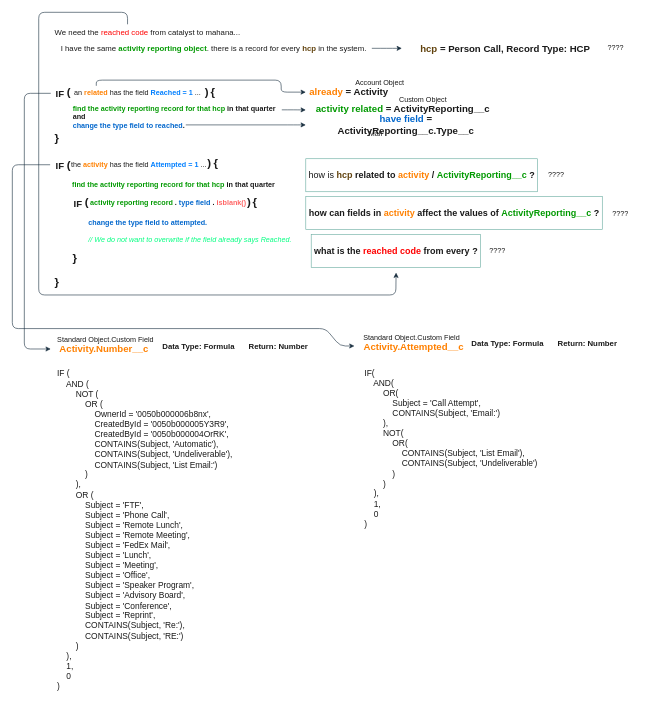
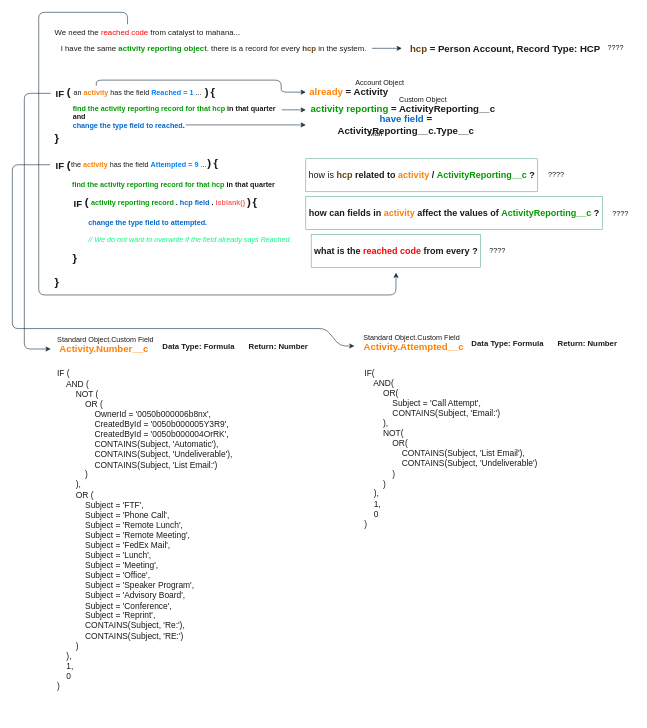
(505, 48) -> (505, 48)
(138, 93) -> (138, 93)
(403, 108) -> (403, 108)
(139, 165) -> (139, 165)
(168, 203) -> (168, 203)
